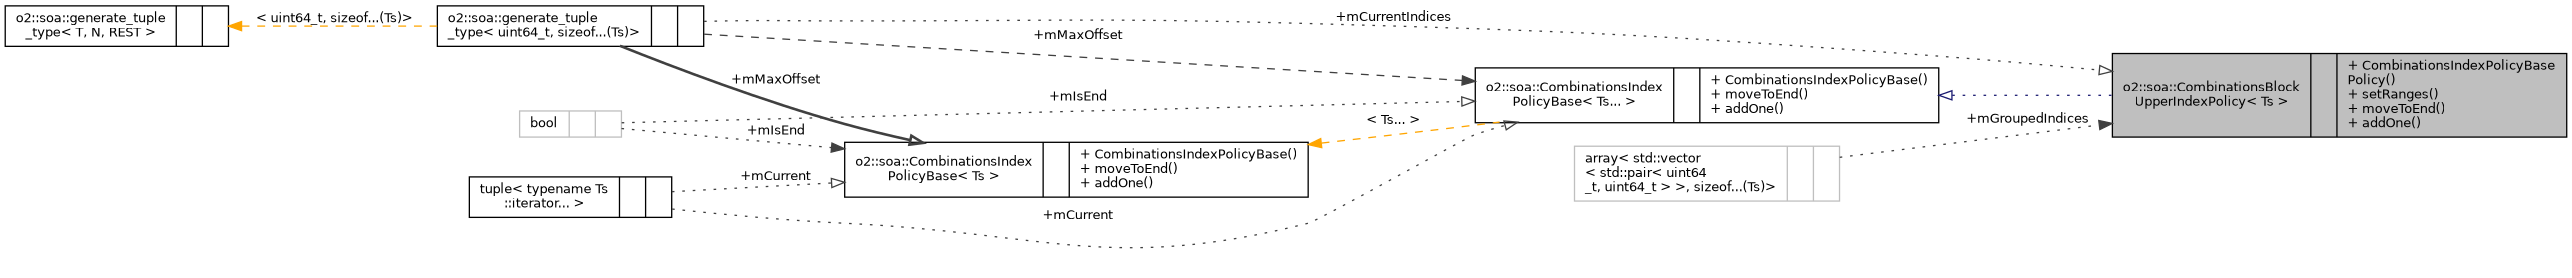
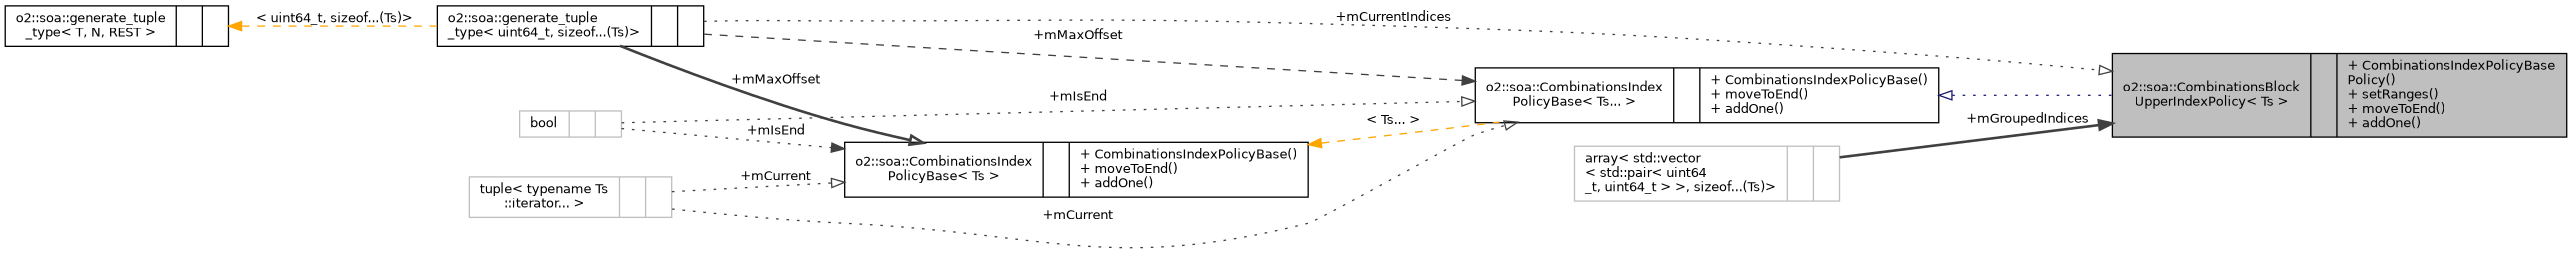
(1969, 141) -> (1969, 141)
(571, 197) -> (571, 197)
